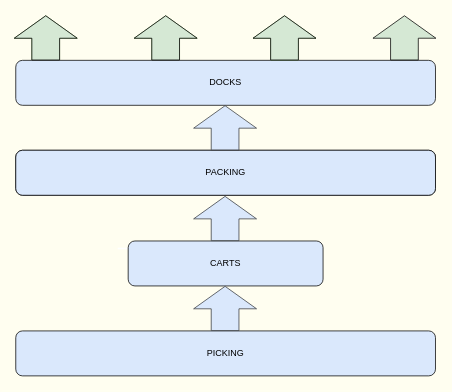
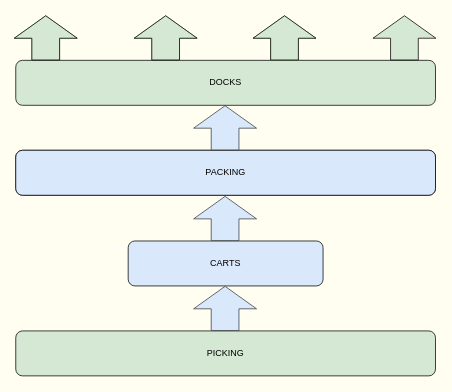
(225, 83) -> (225, 83)
(225, 354) -> (225, 354)
